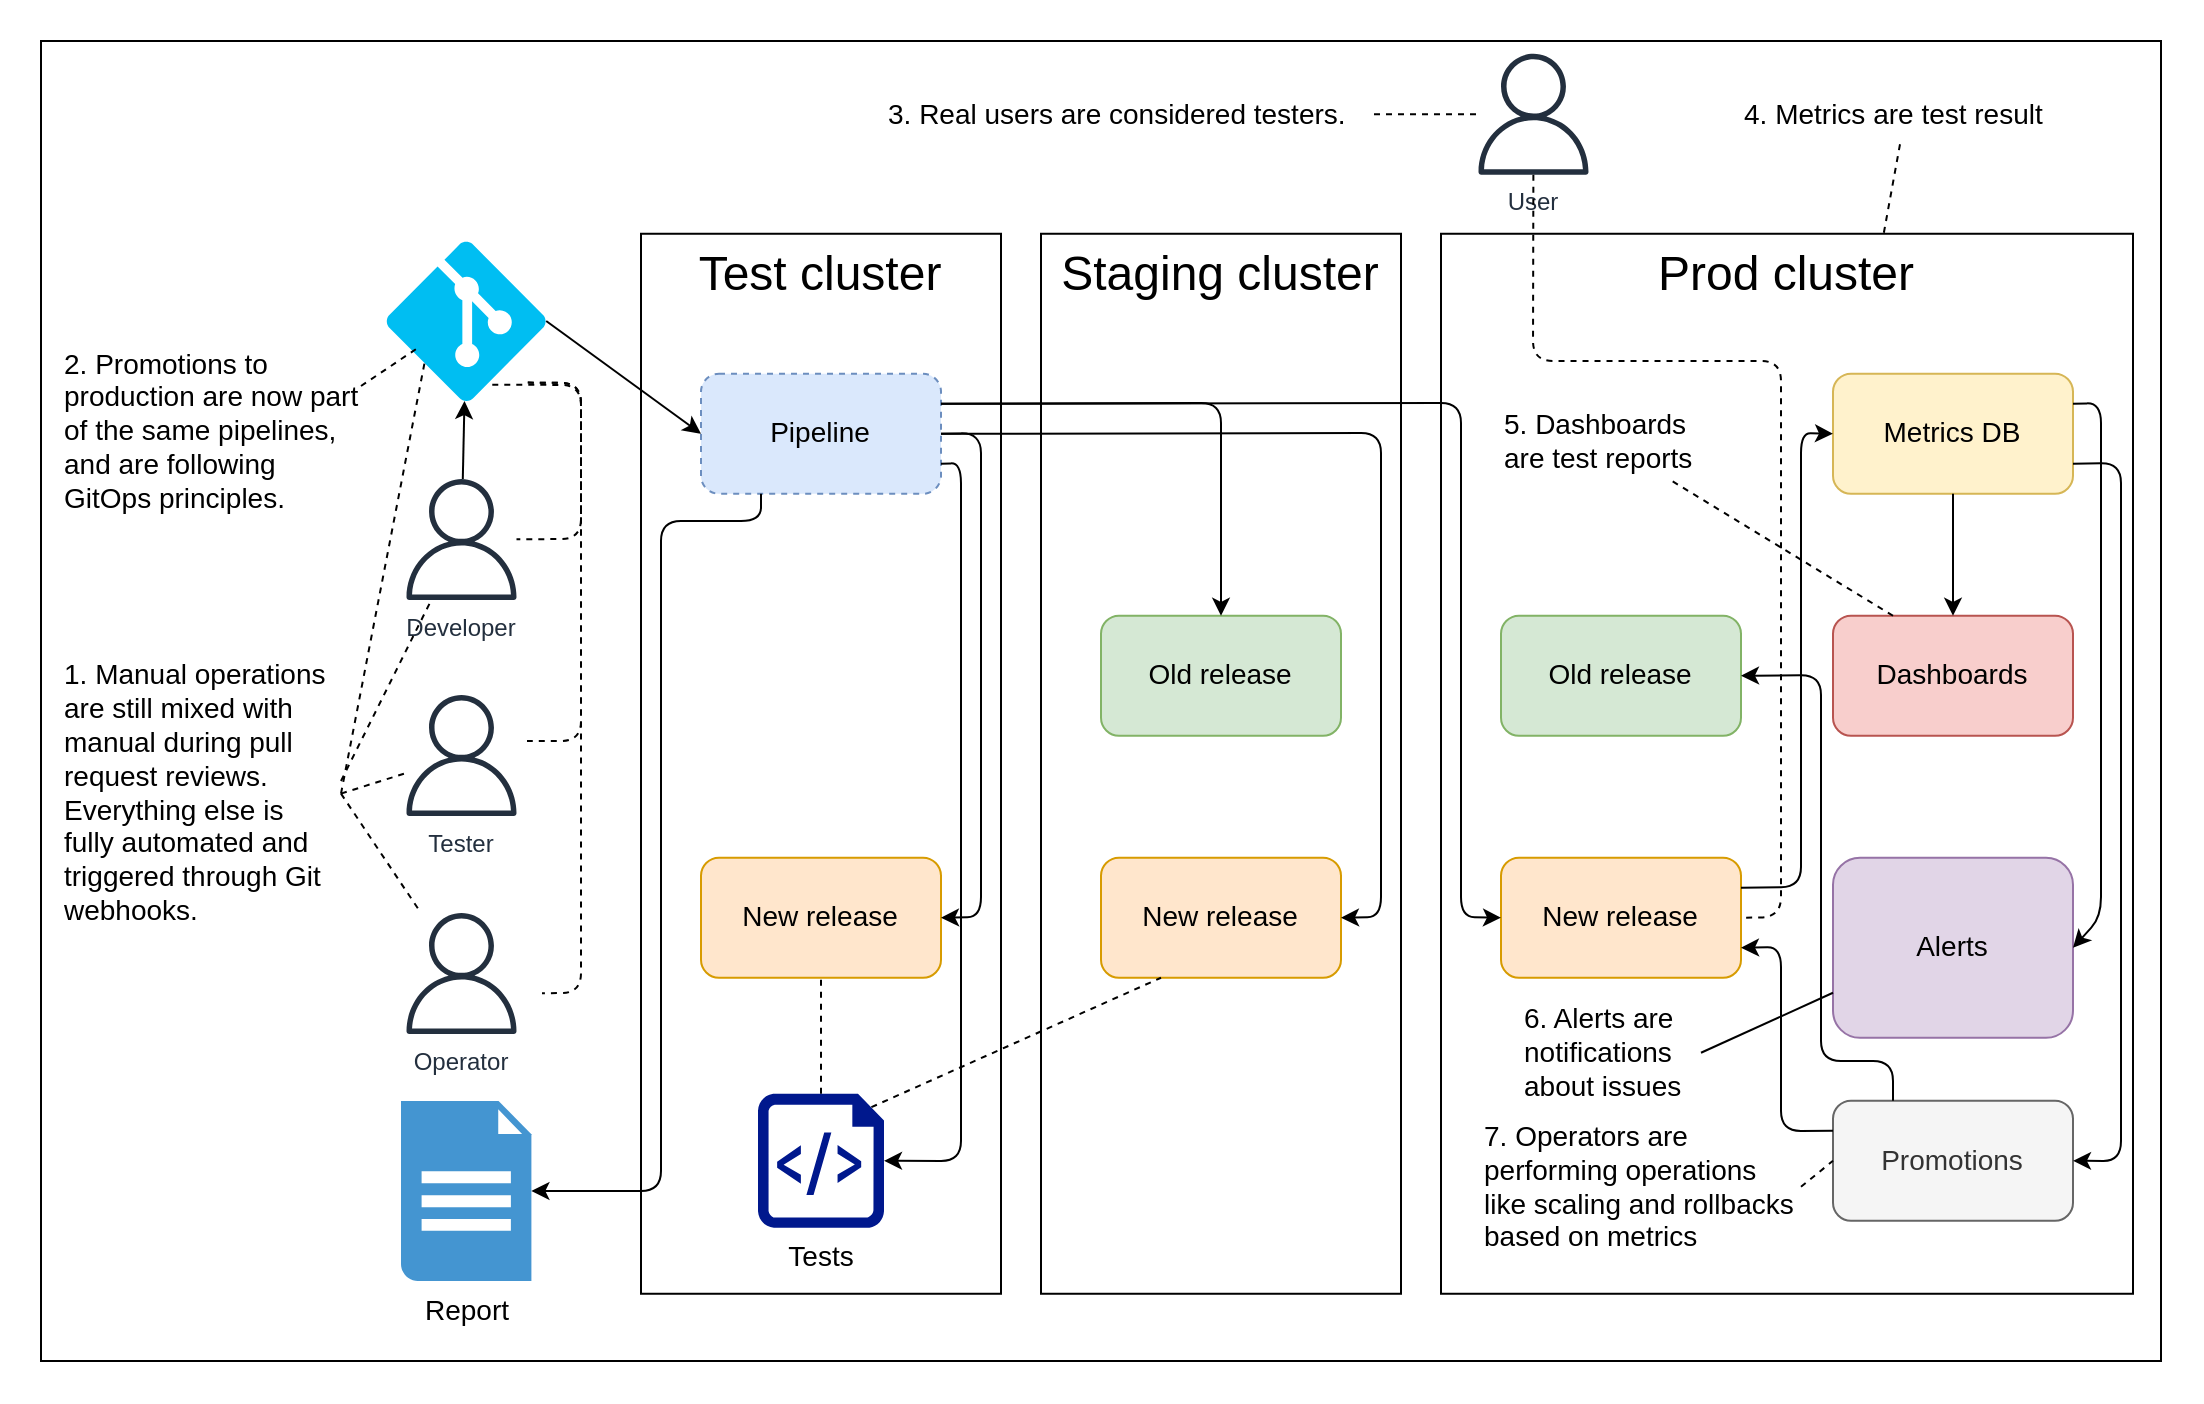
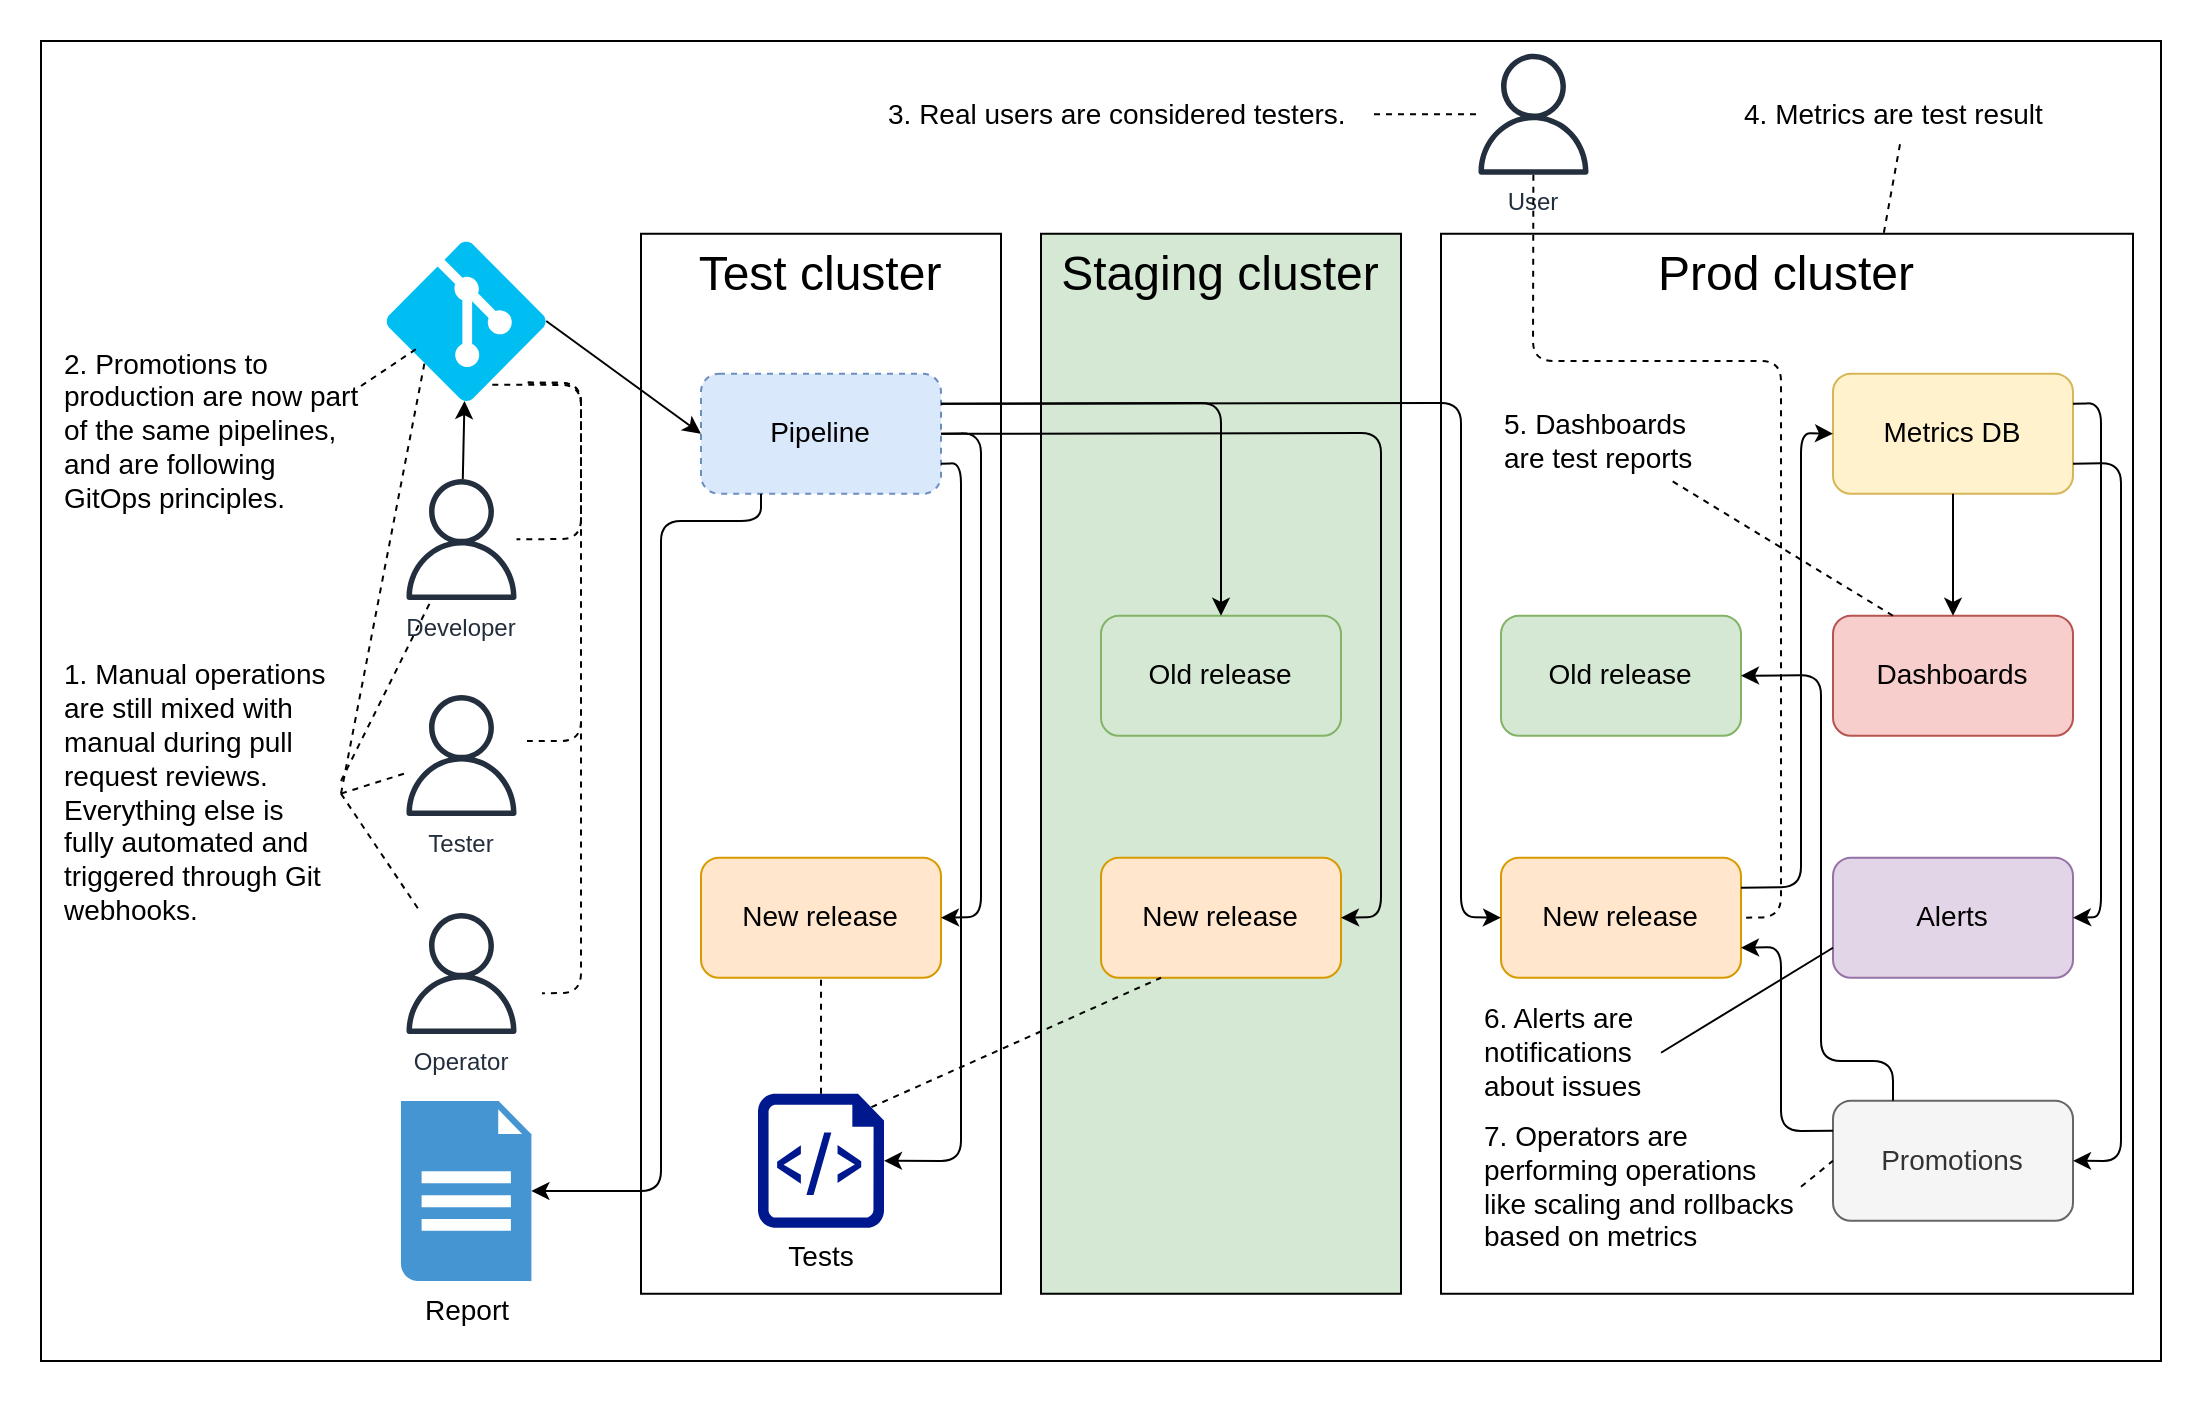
(1221, 764) -> (1221, 764)
(1953, 948) -> (1953, 918)
(1611, 1053) -> (1571, 1053)
